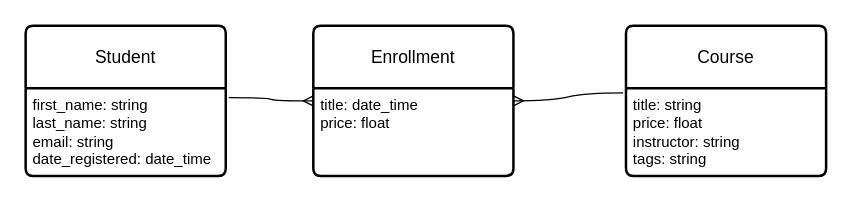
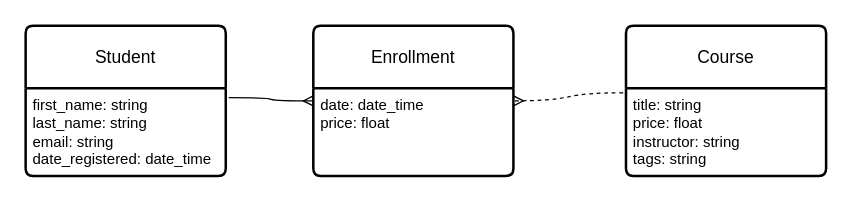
(569, 96) -> (569, 96)
(378, 115) -> (378, 115)
